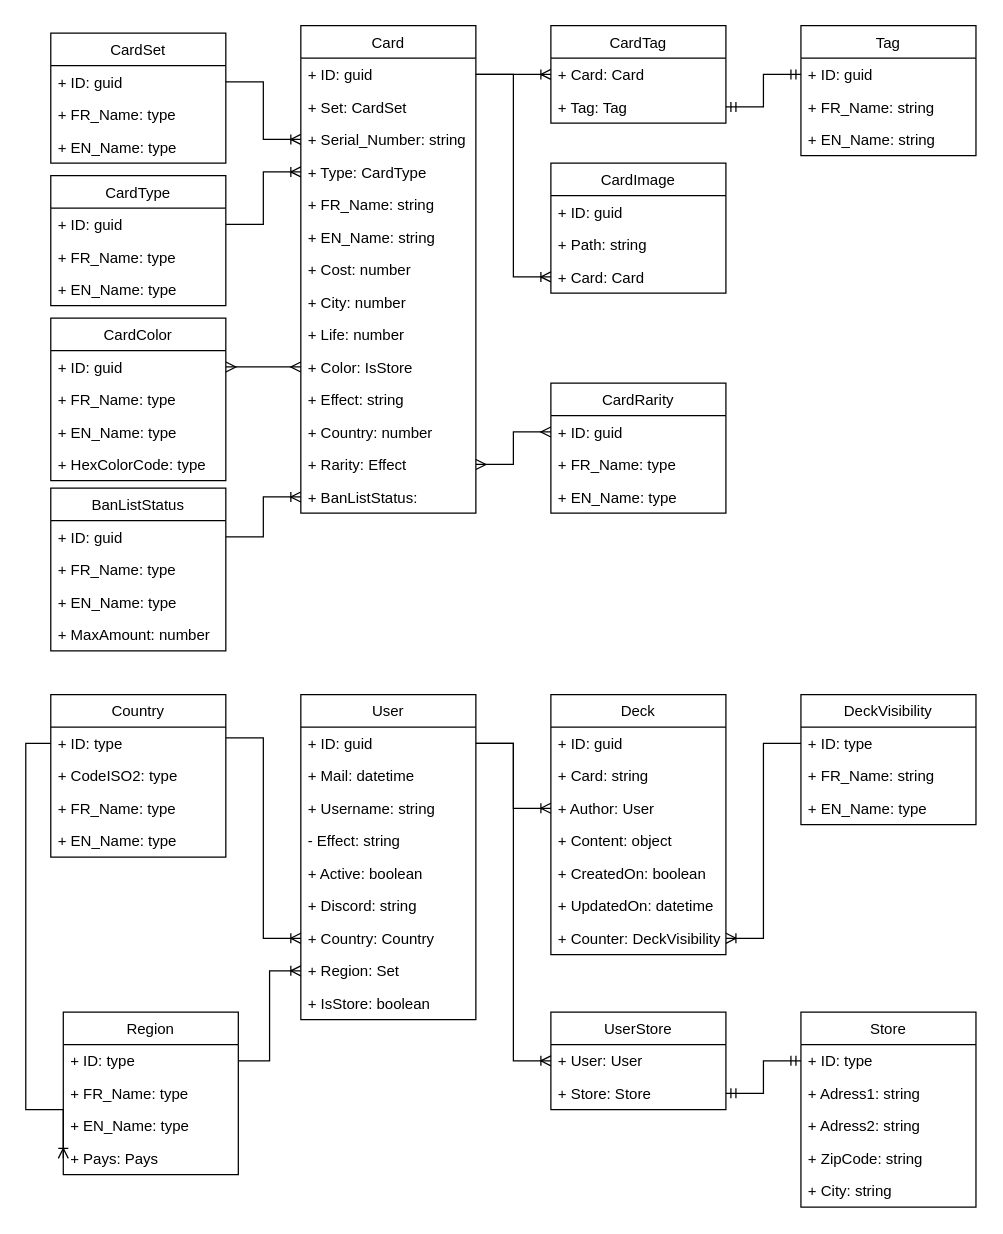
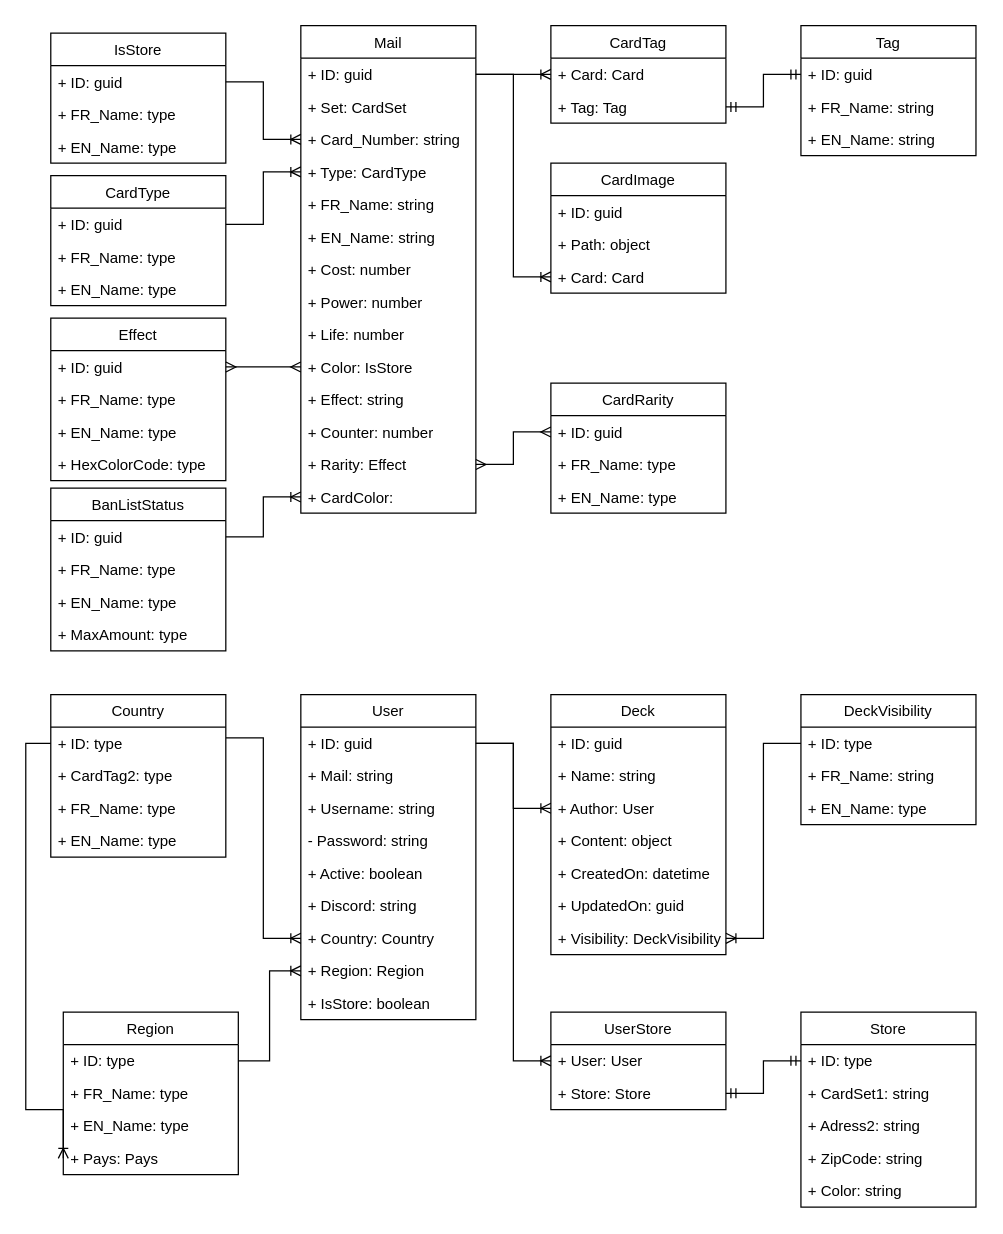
(388, 43) -> (388, 43)
(138, 50) -> (138, 50)
(392, 140) -> (388, 140)
(609, 245) -> (610, 245)
(359, 303) -> (365, 303)
(138, 335) -> (138, 335)
(373, 433) -> (373, 433)
(369, 498) -> (352, 498)
(131, 635) -> (123, 635)
(119, 776) -> (119, 776)
(363, 776) -> (355, 776)
(609, 776) -> (609, 776)
(367, 841) -> (375, 841)
(634, 874) -> (638, 874)
(638, 906) -> (621, 906)
(647, 939) -> (650, 939)
(354, 971) -> (365, 971)
(871, 1094) -> (875, 1094)
(857, 1191) -> (861, 1191)
